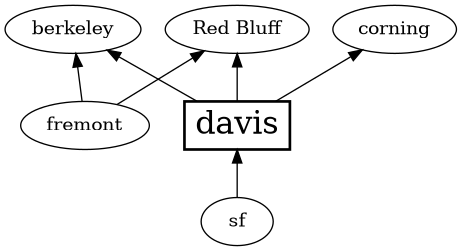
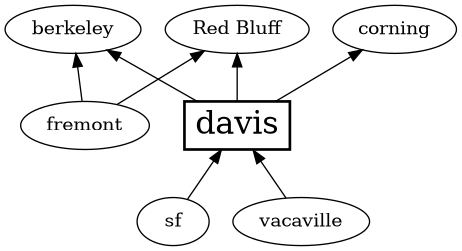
none -> (301, 222)
